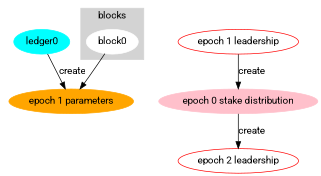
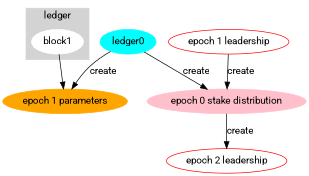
(112, 16) -> (58, 16)
(112, 42) -> (58, 42)
none -> (173, 69)
